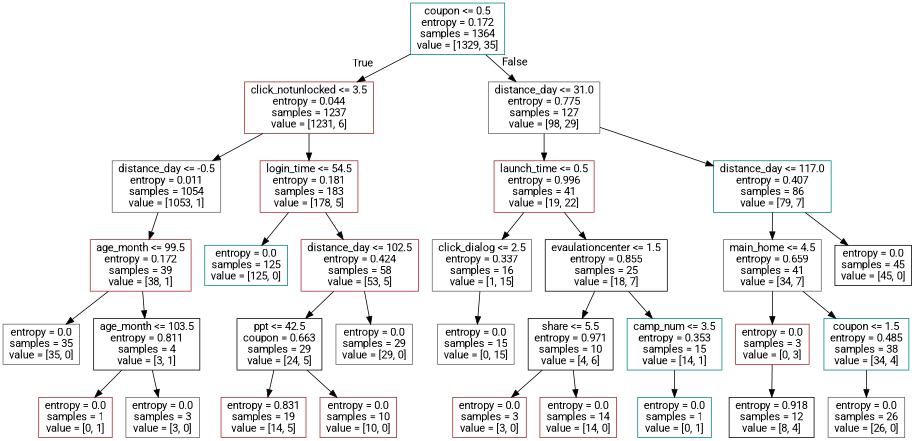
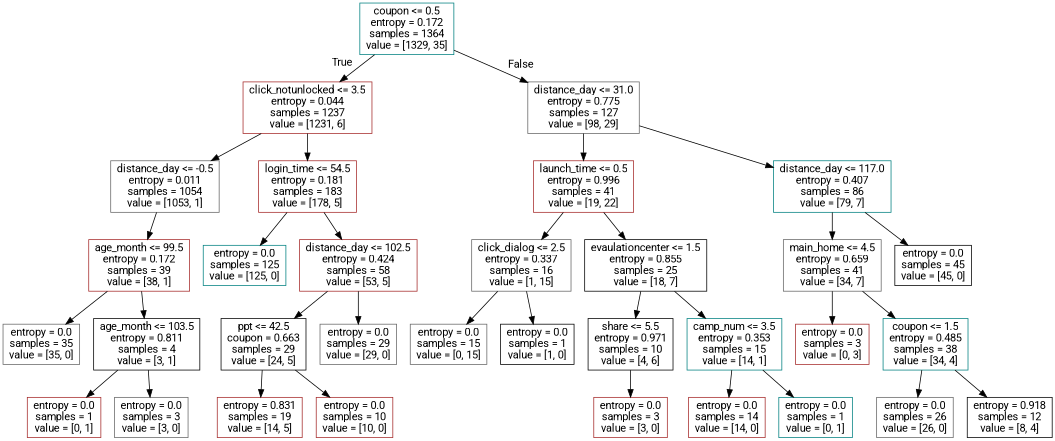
none -> (537, 344)
(772, 377) -> (968, 381)
(574, 380) -> (731, 380)
